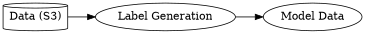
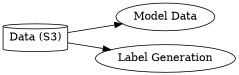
(245, 17) -> (91, 29)
